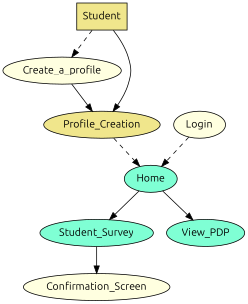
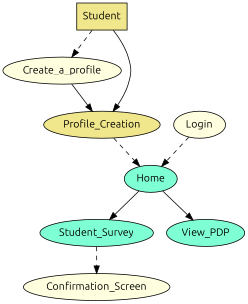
(97, 256) -> (97, 256)
